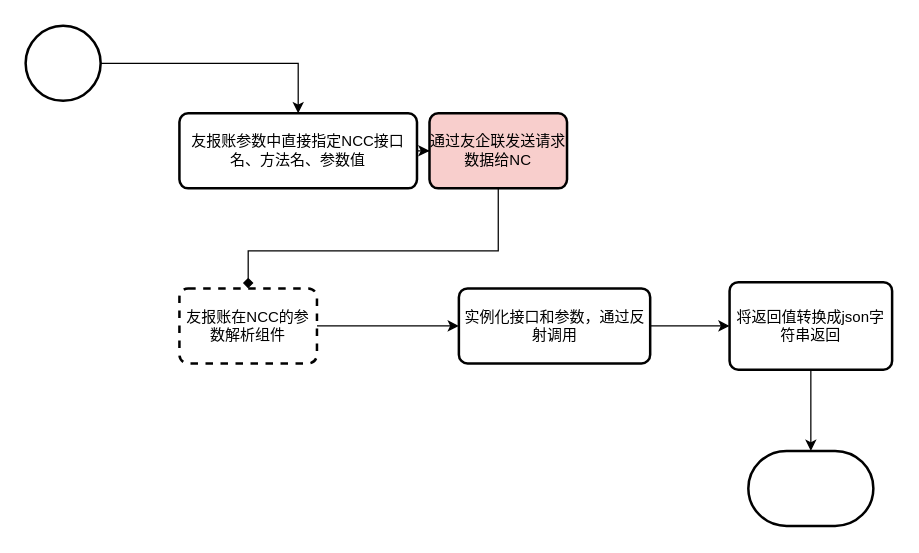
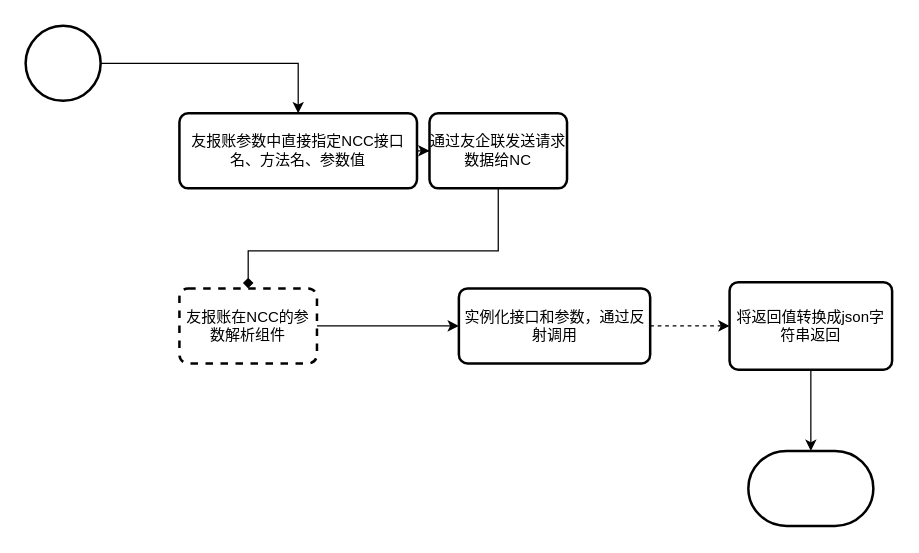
(442, 151) -> (442, 151)
(498, 151) -> (498, 151)
(685, 326) -> (685, 326)
